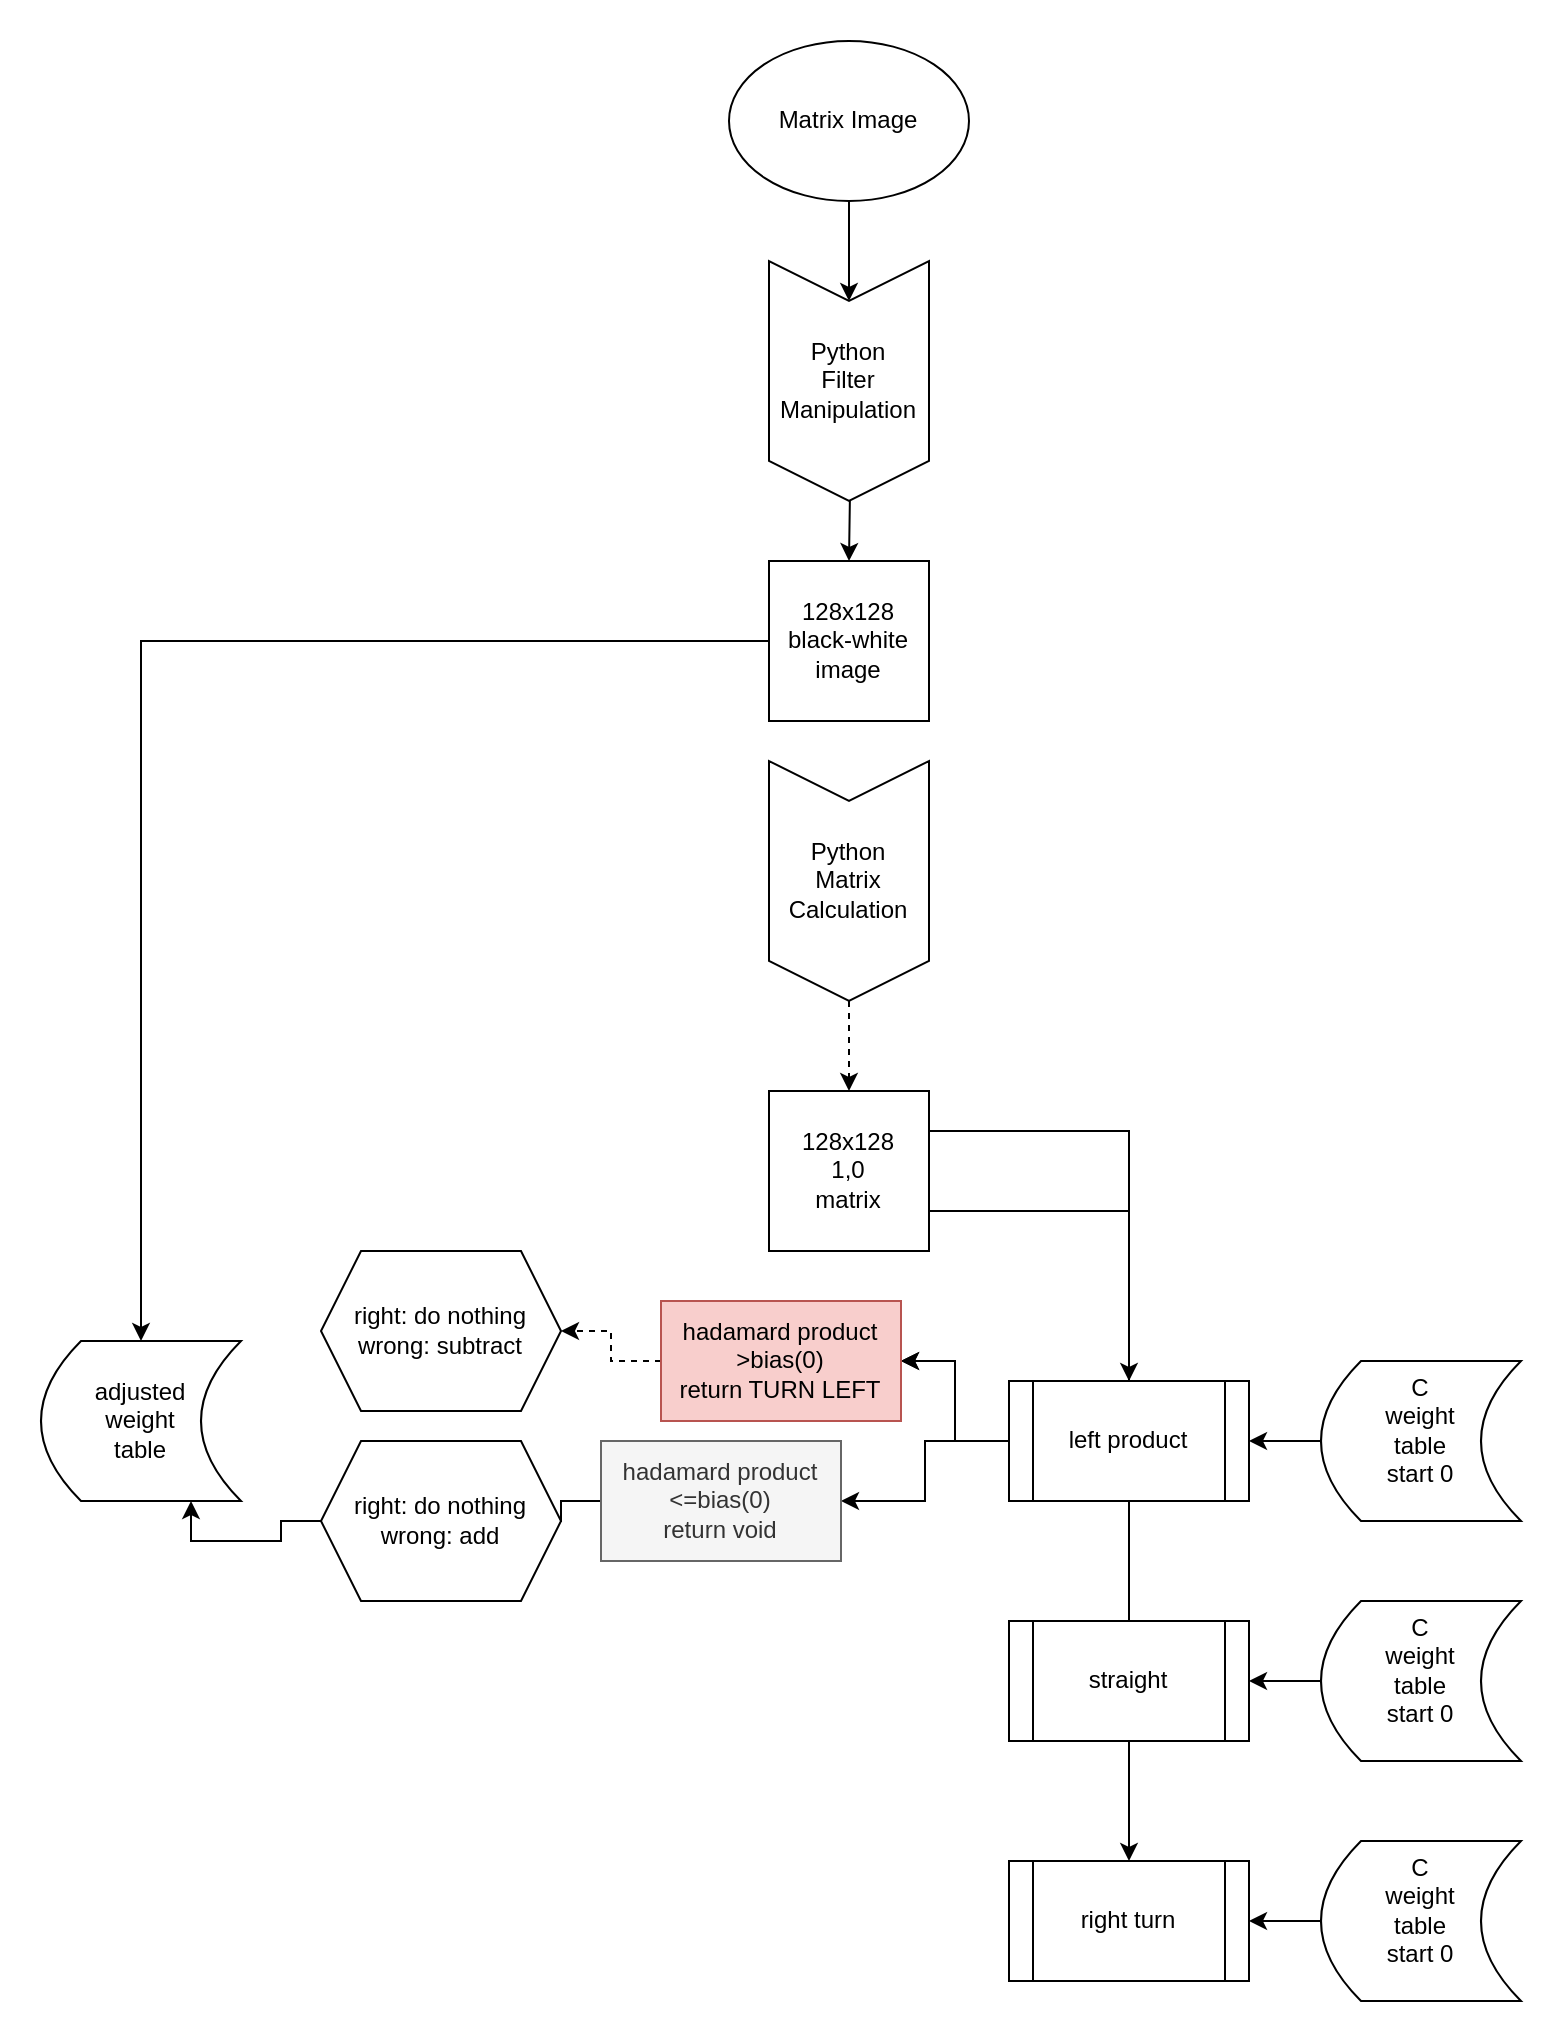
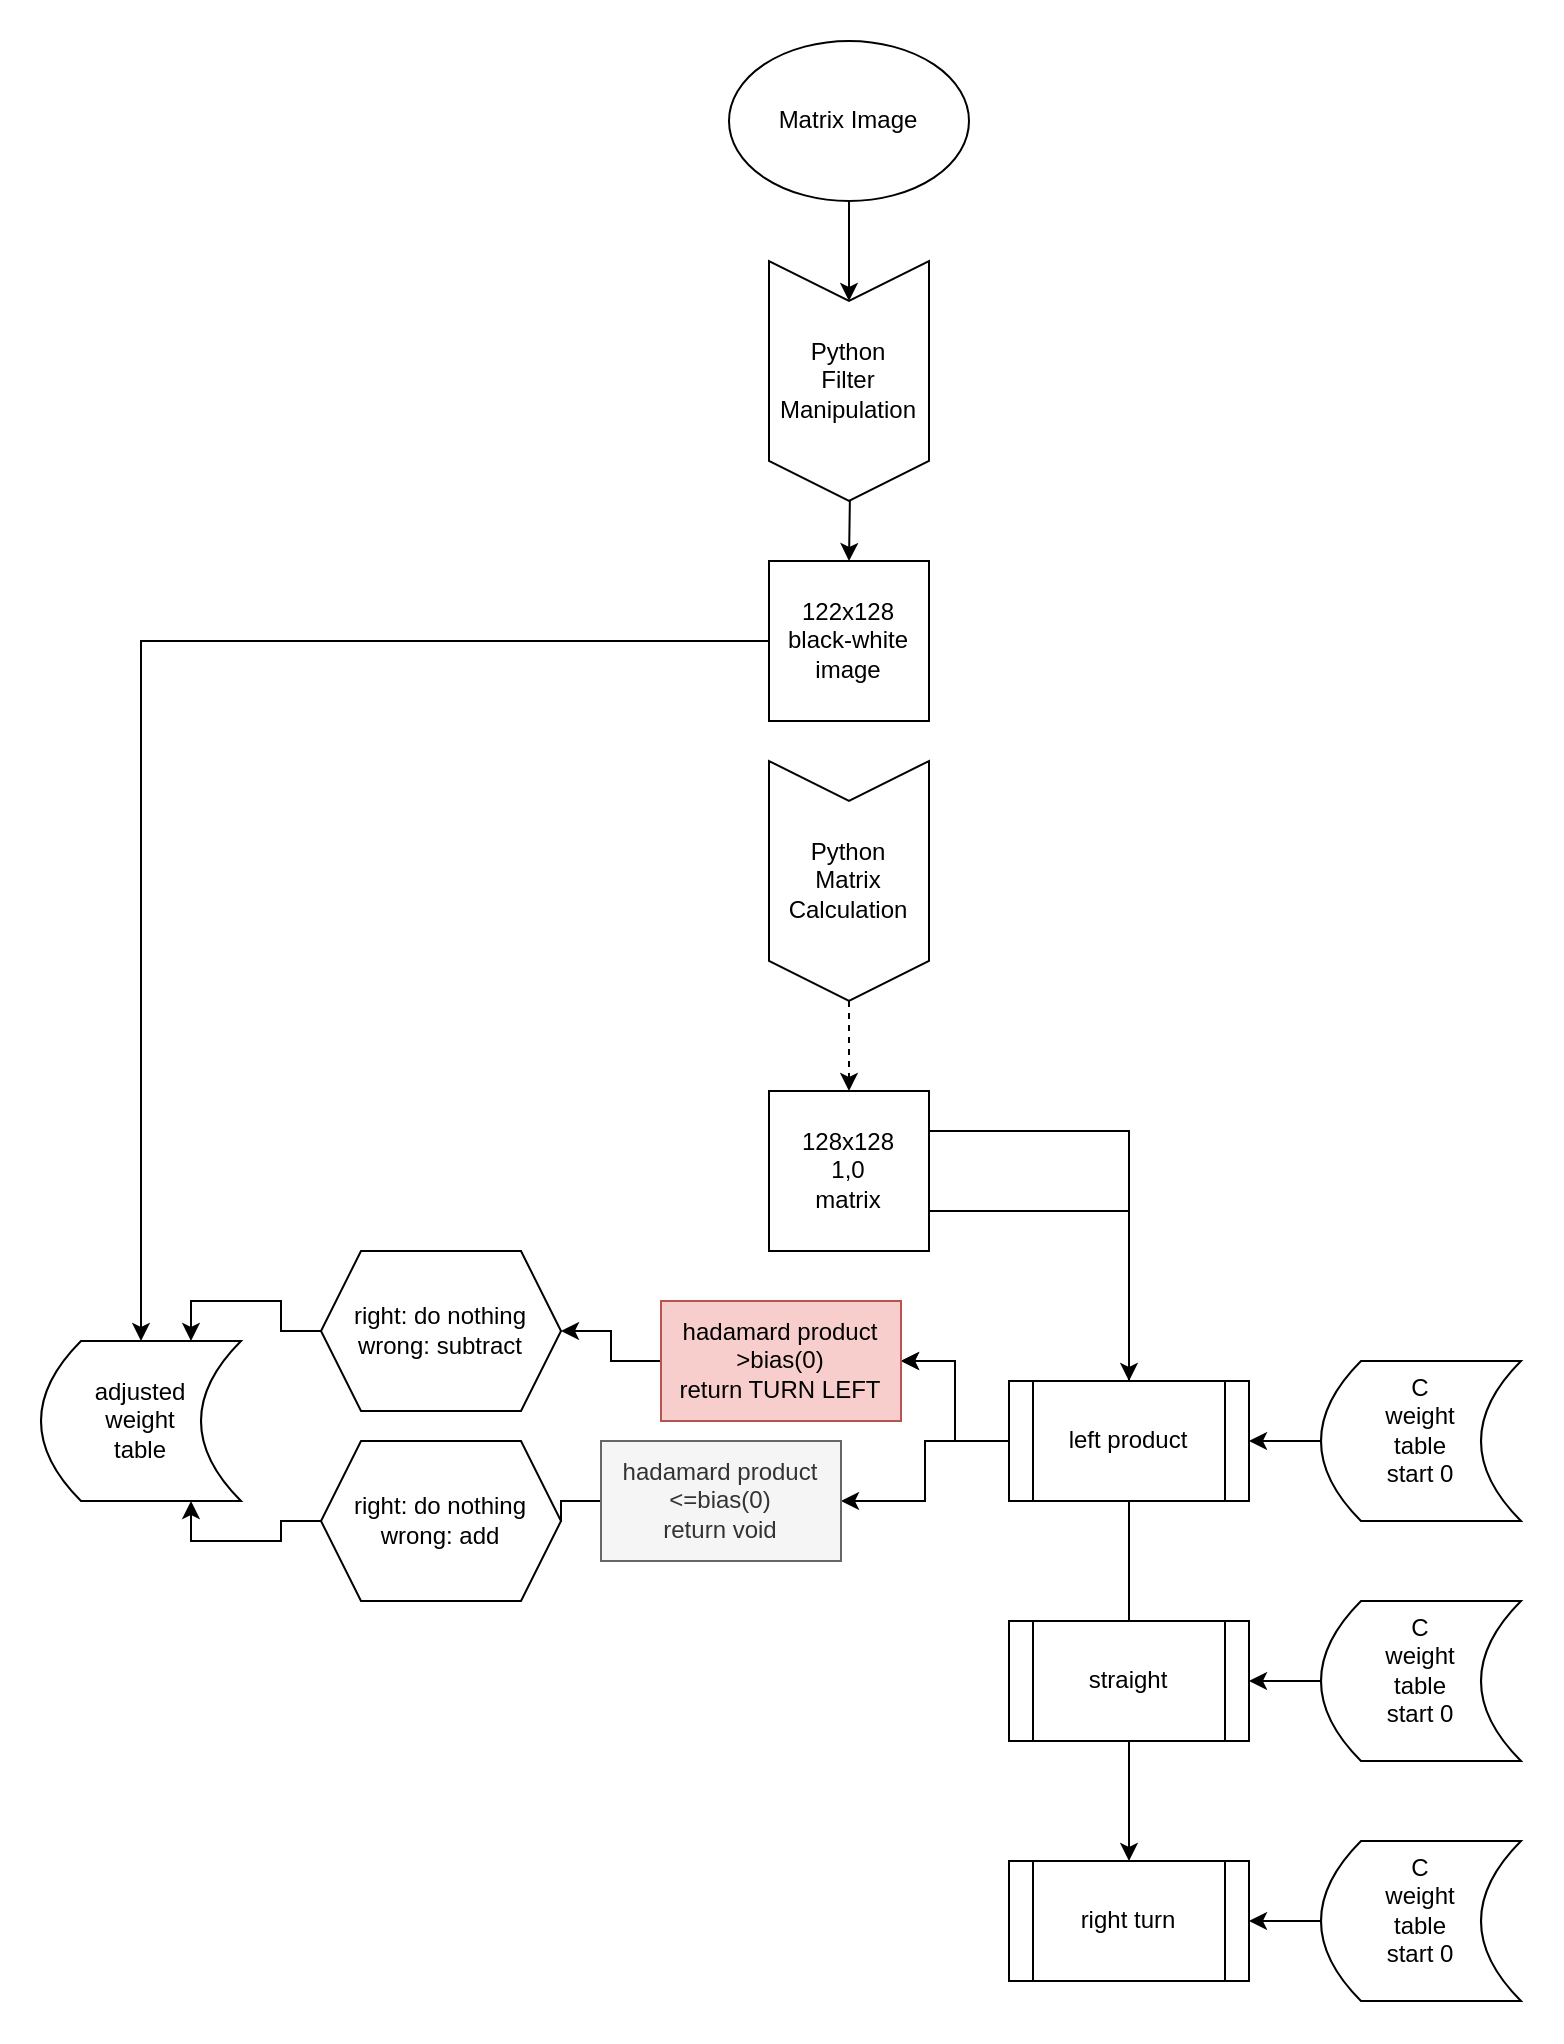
(849, 641) -> (849, 641)
none -> (258, 1301)
(611, 1350) -> (611, 1350)
